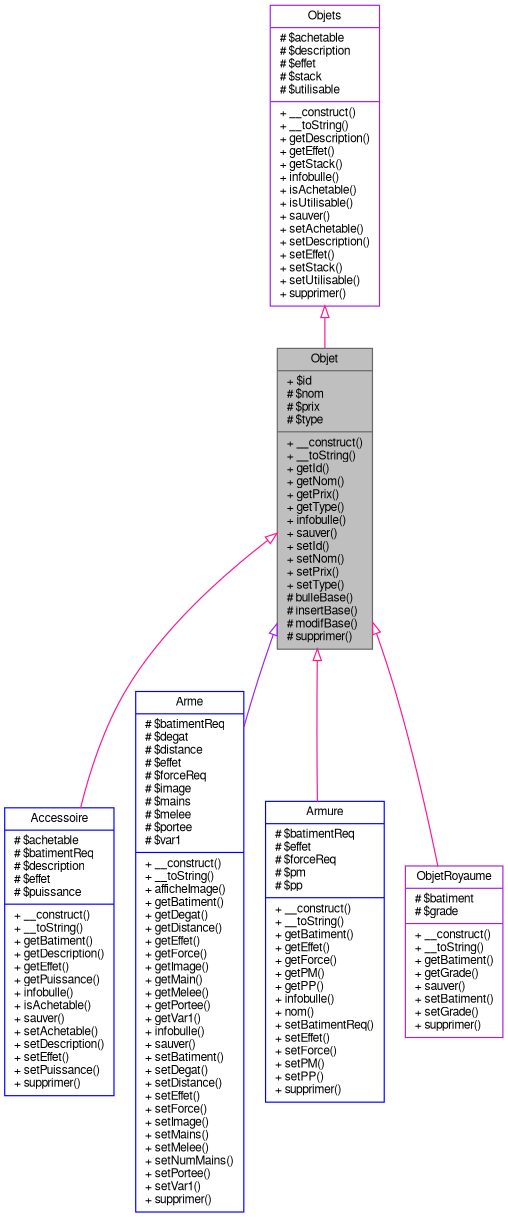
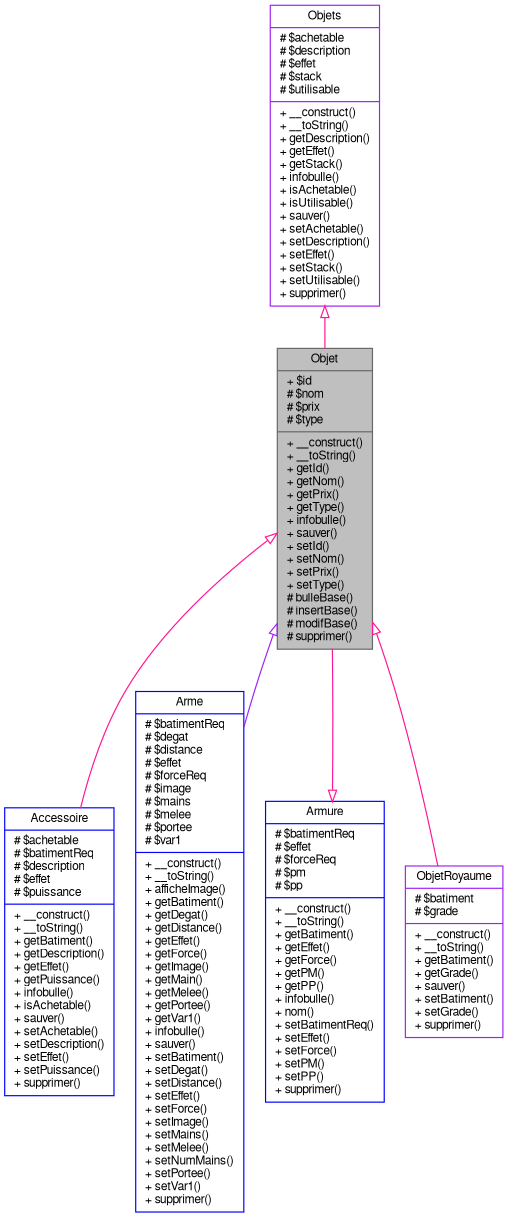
(317, 731) -> (333, 719)
